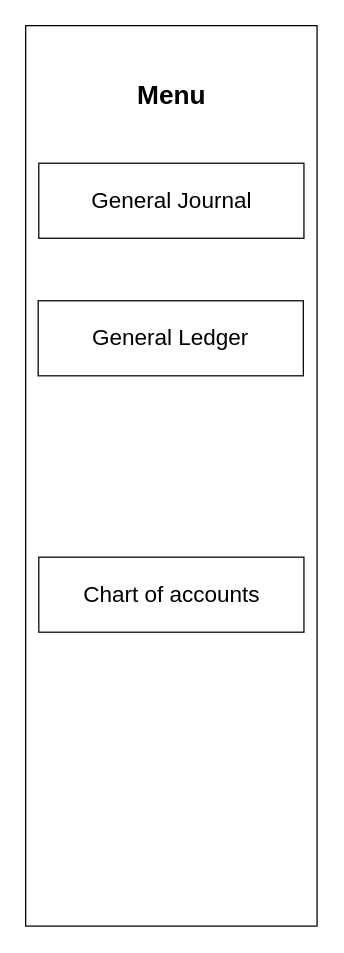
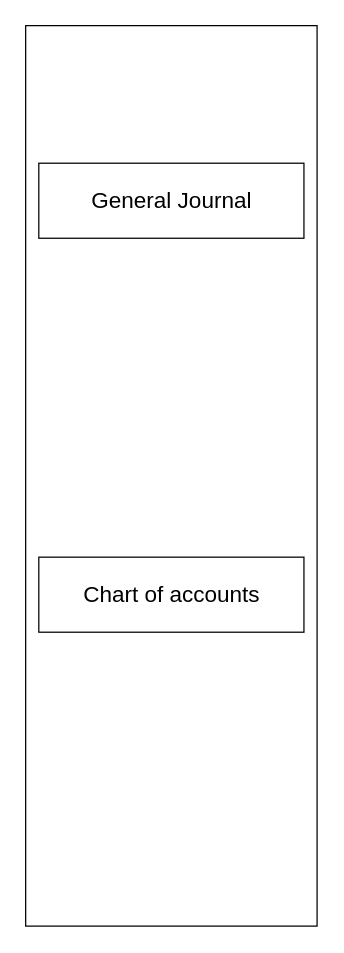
(171, 94) -> none
(171, 338) -> none
